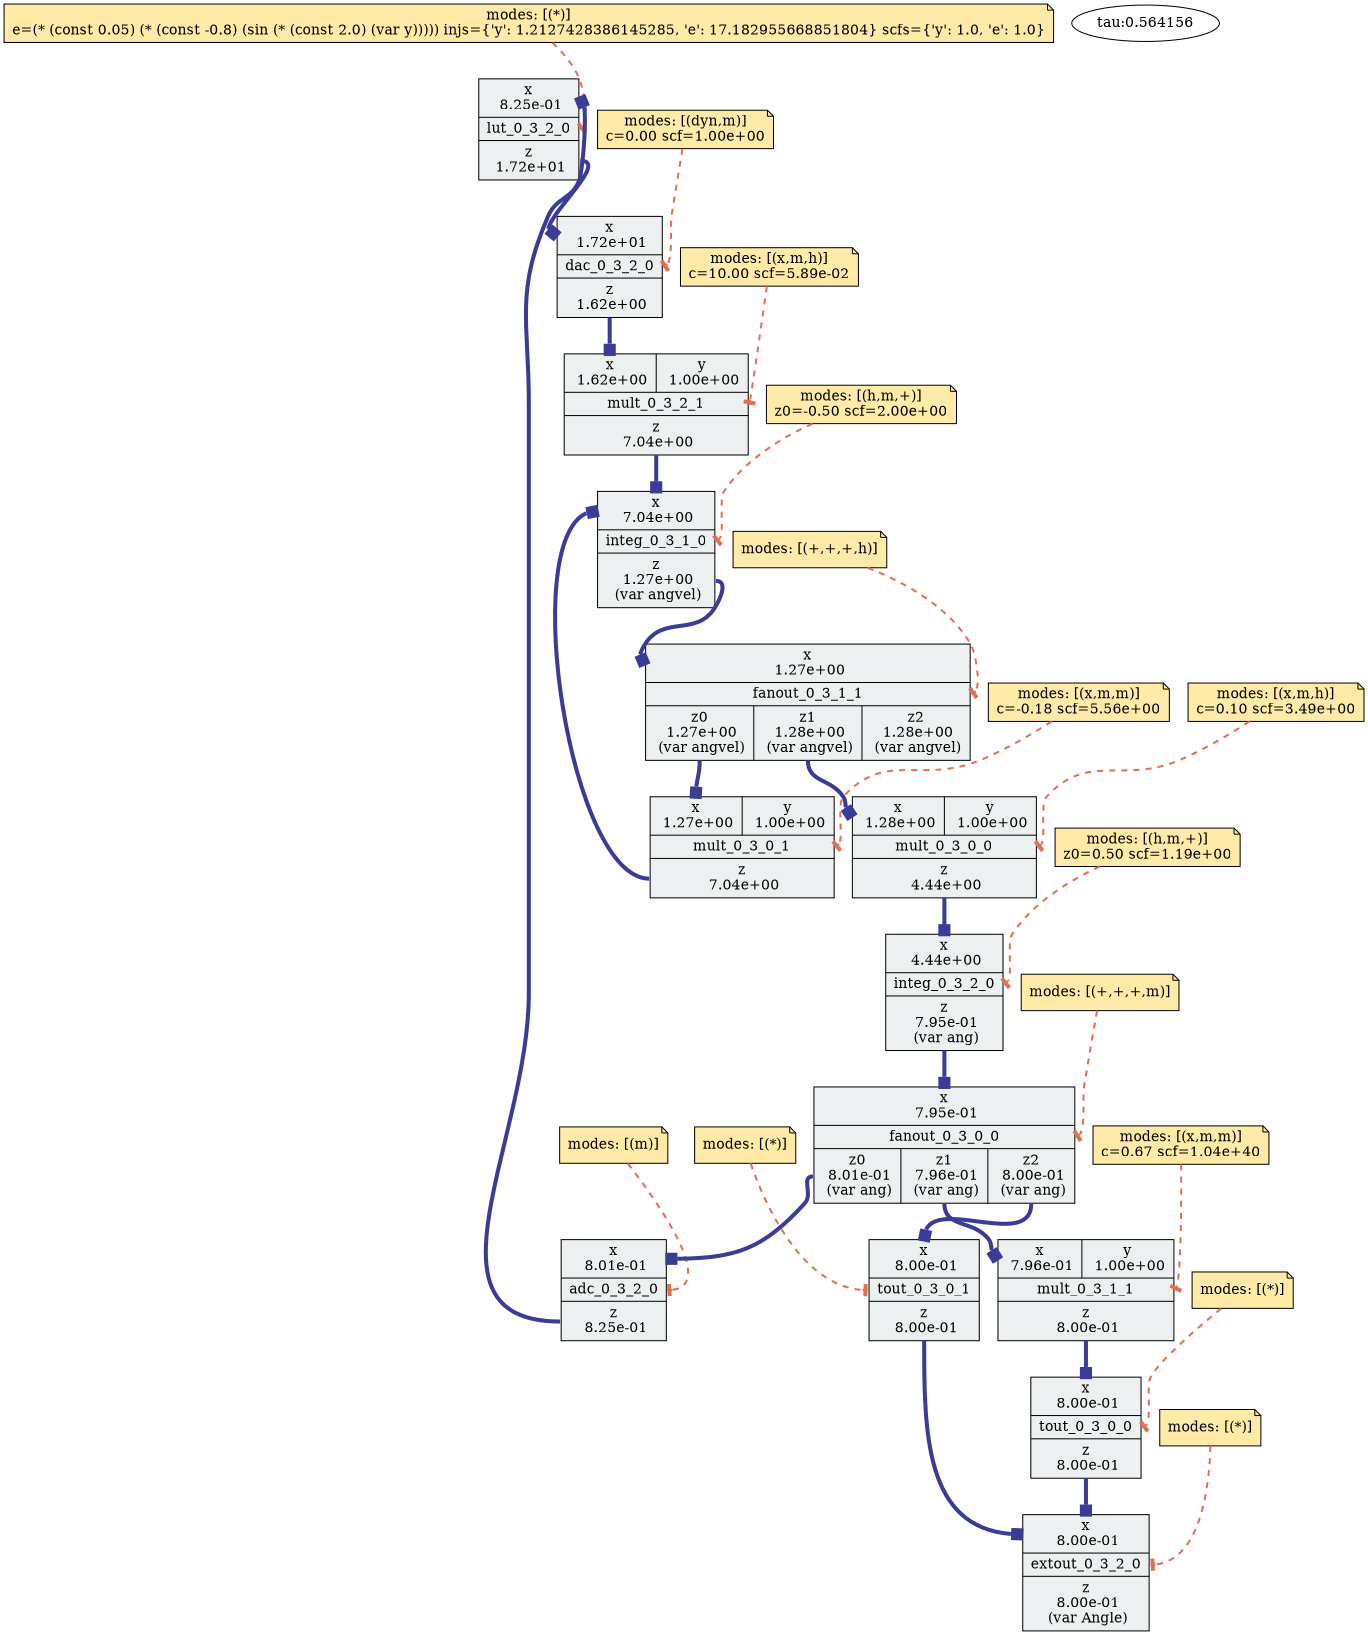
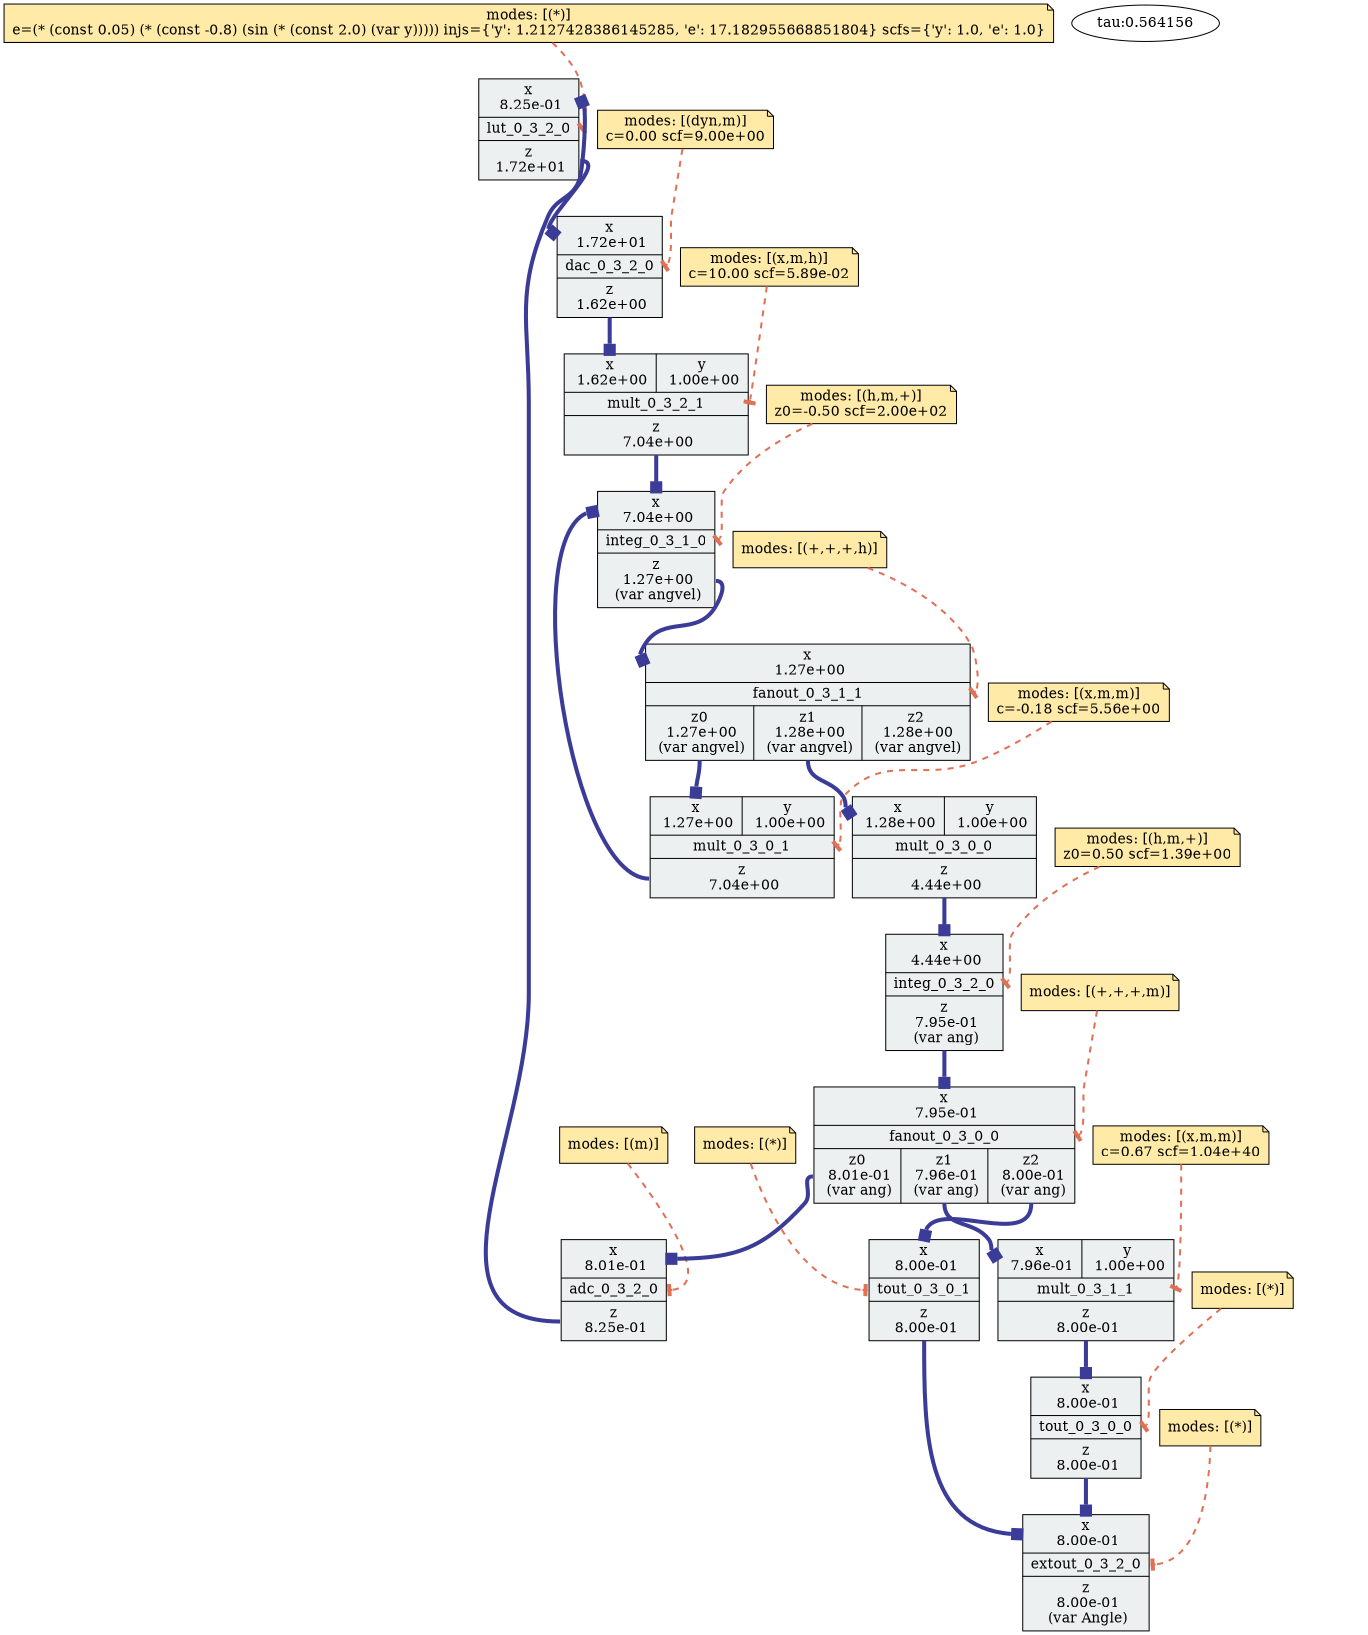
(686, 129) -> (686, 129)
(861, 404) -> (861, 404)
(1276, 702) -> none
(1148, 847) -> (1148, 847)
